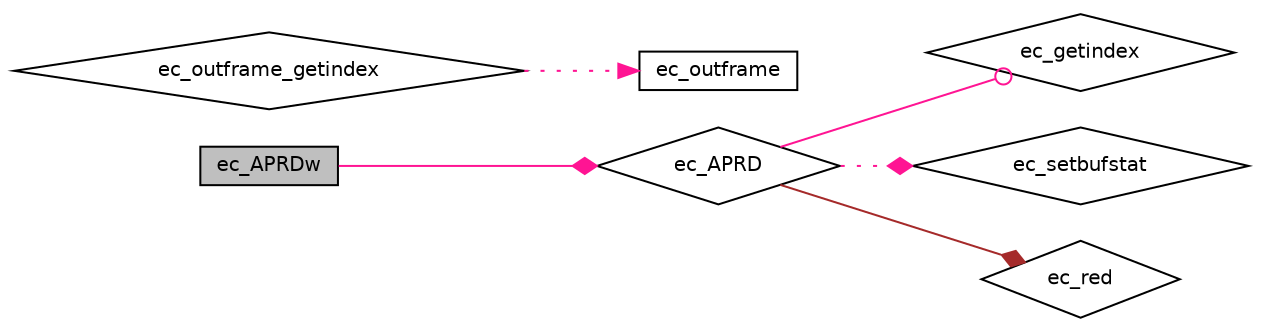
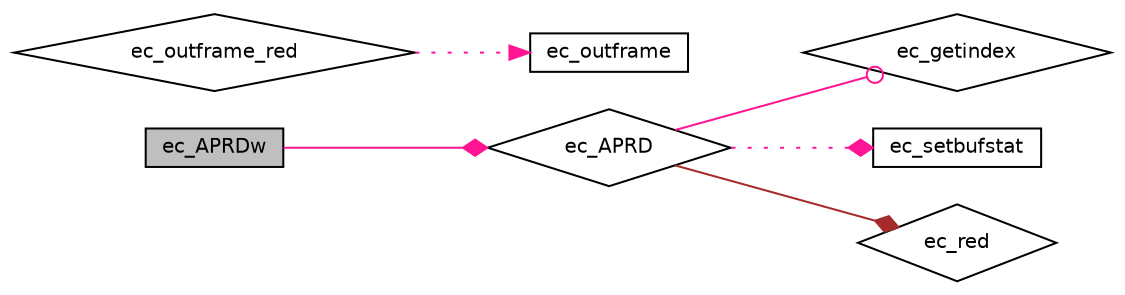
(269, 71) -> (215, 53)
(1081, 166) -> (957, 148)
